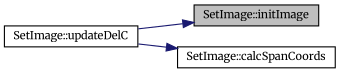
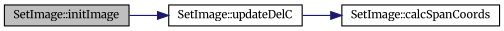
(161, 26) -> (143, 15)
